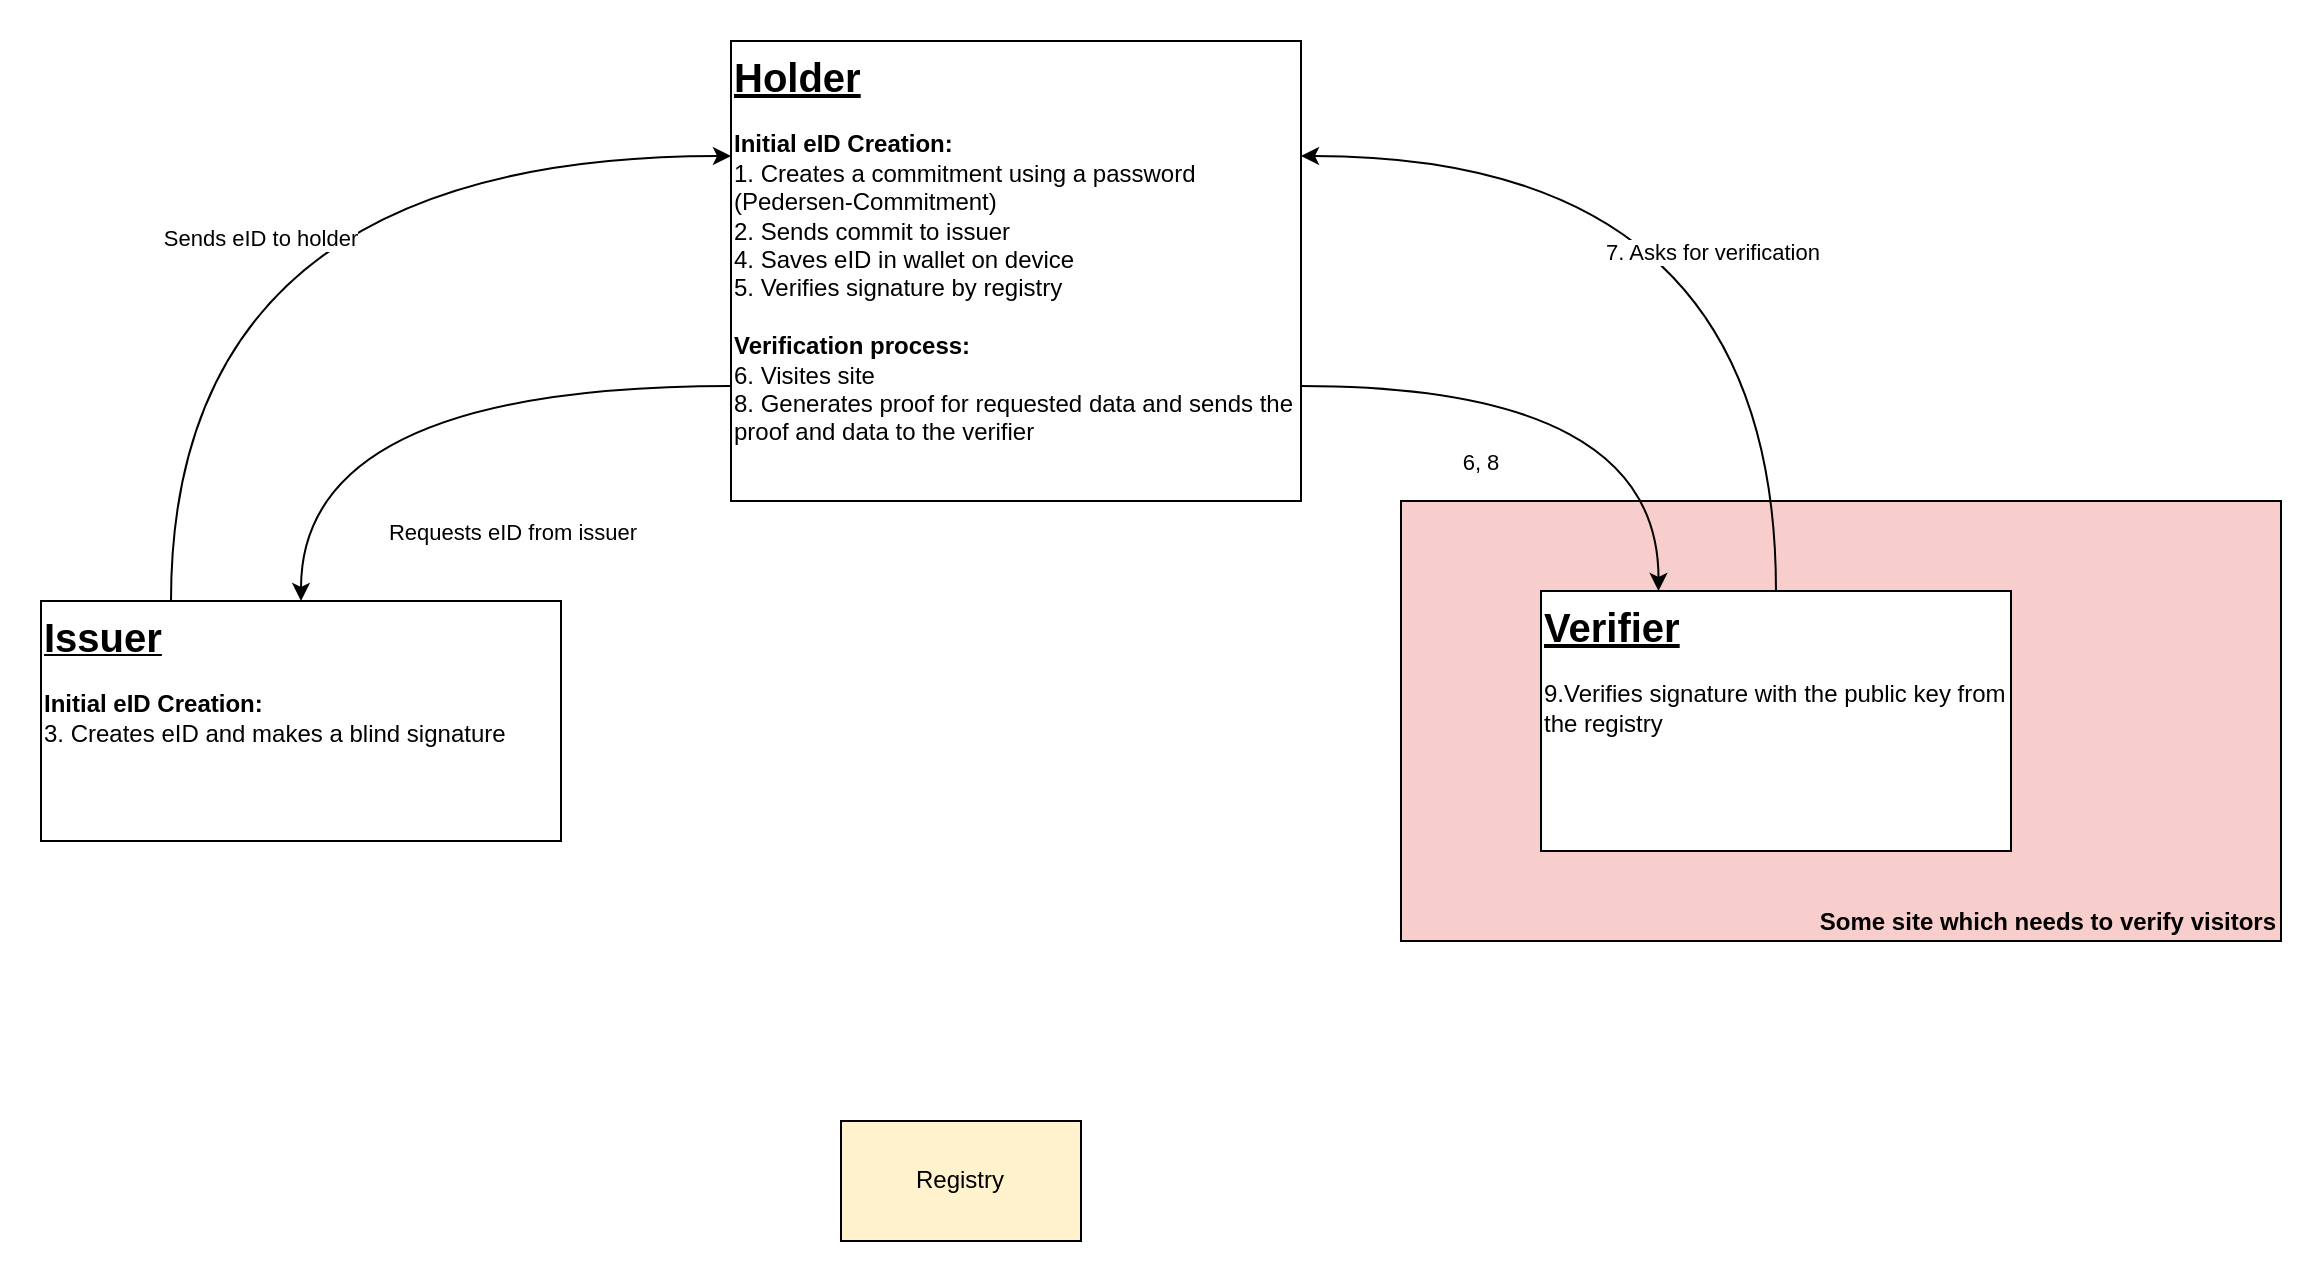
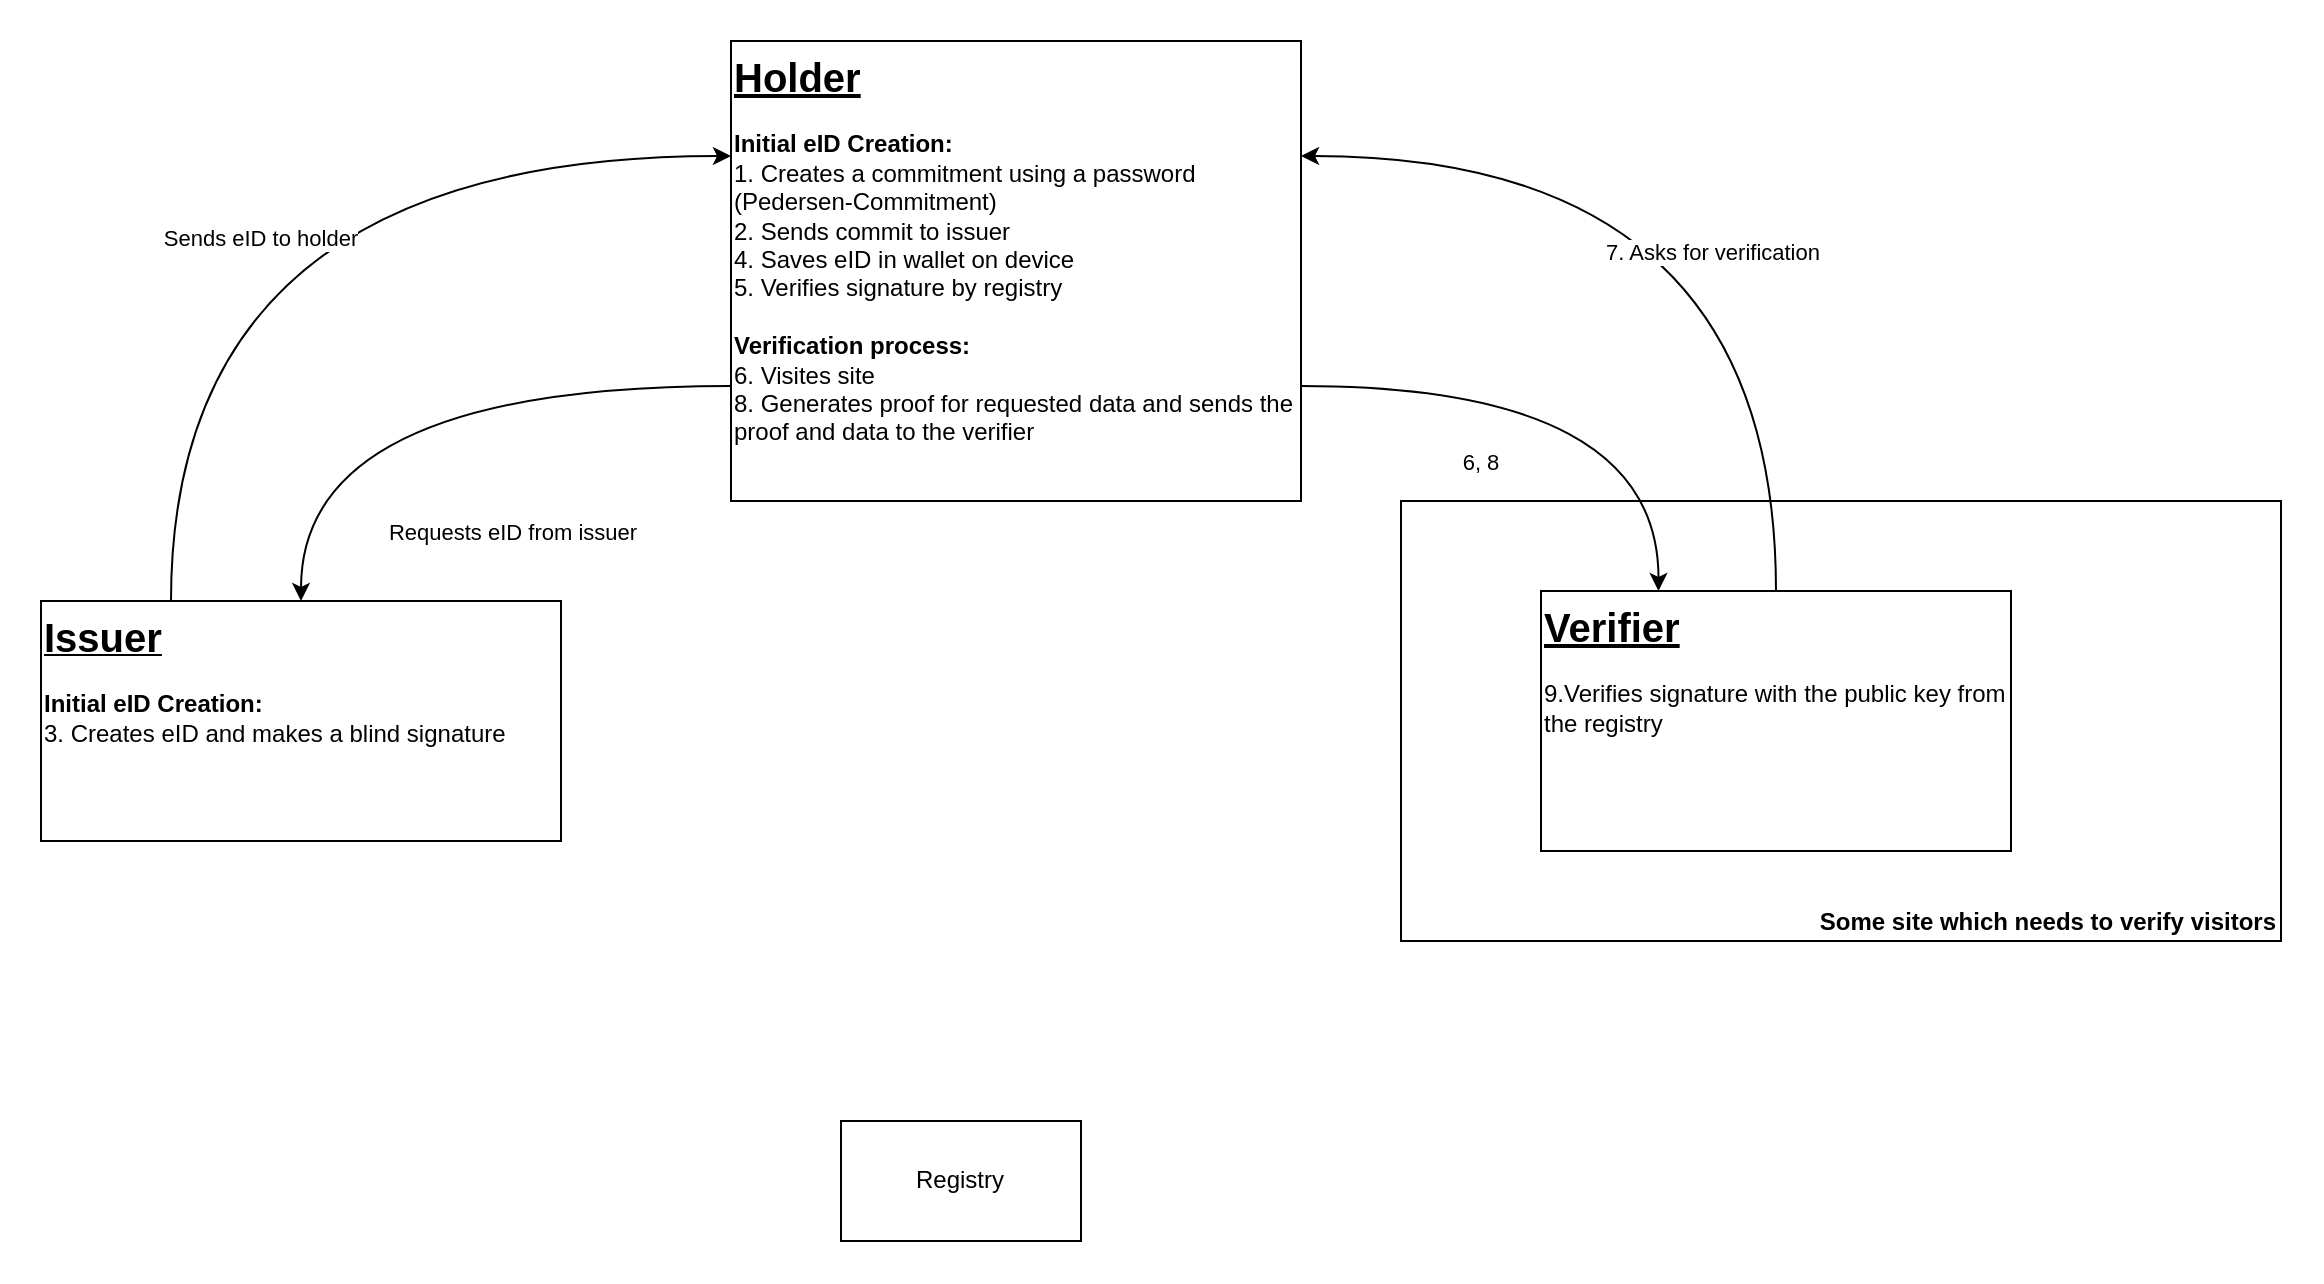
(2043, 921) -> (2043, 921)
(961, 1181) -> (961, 1181)
